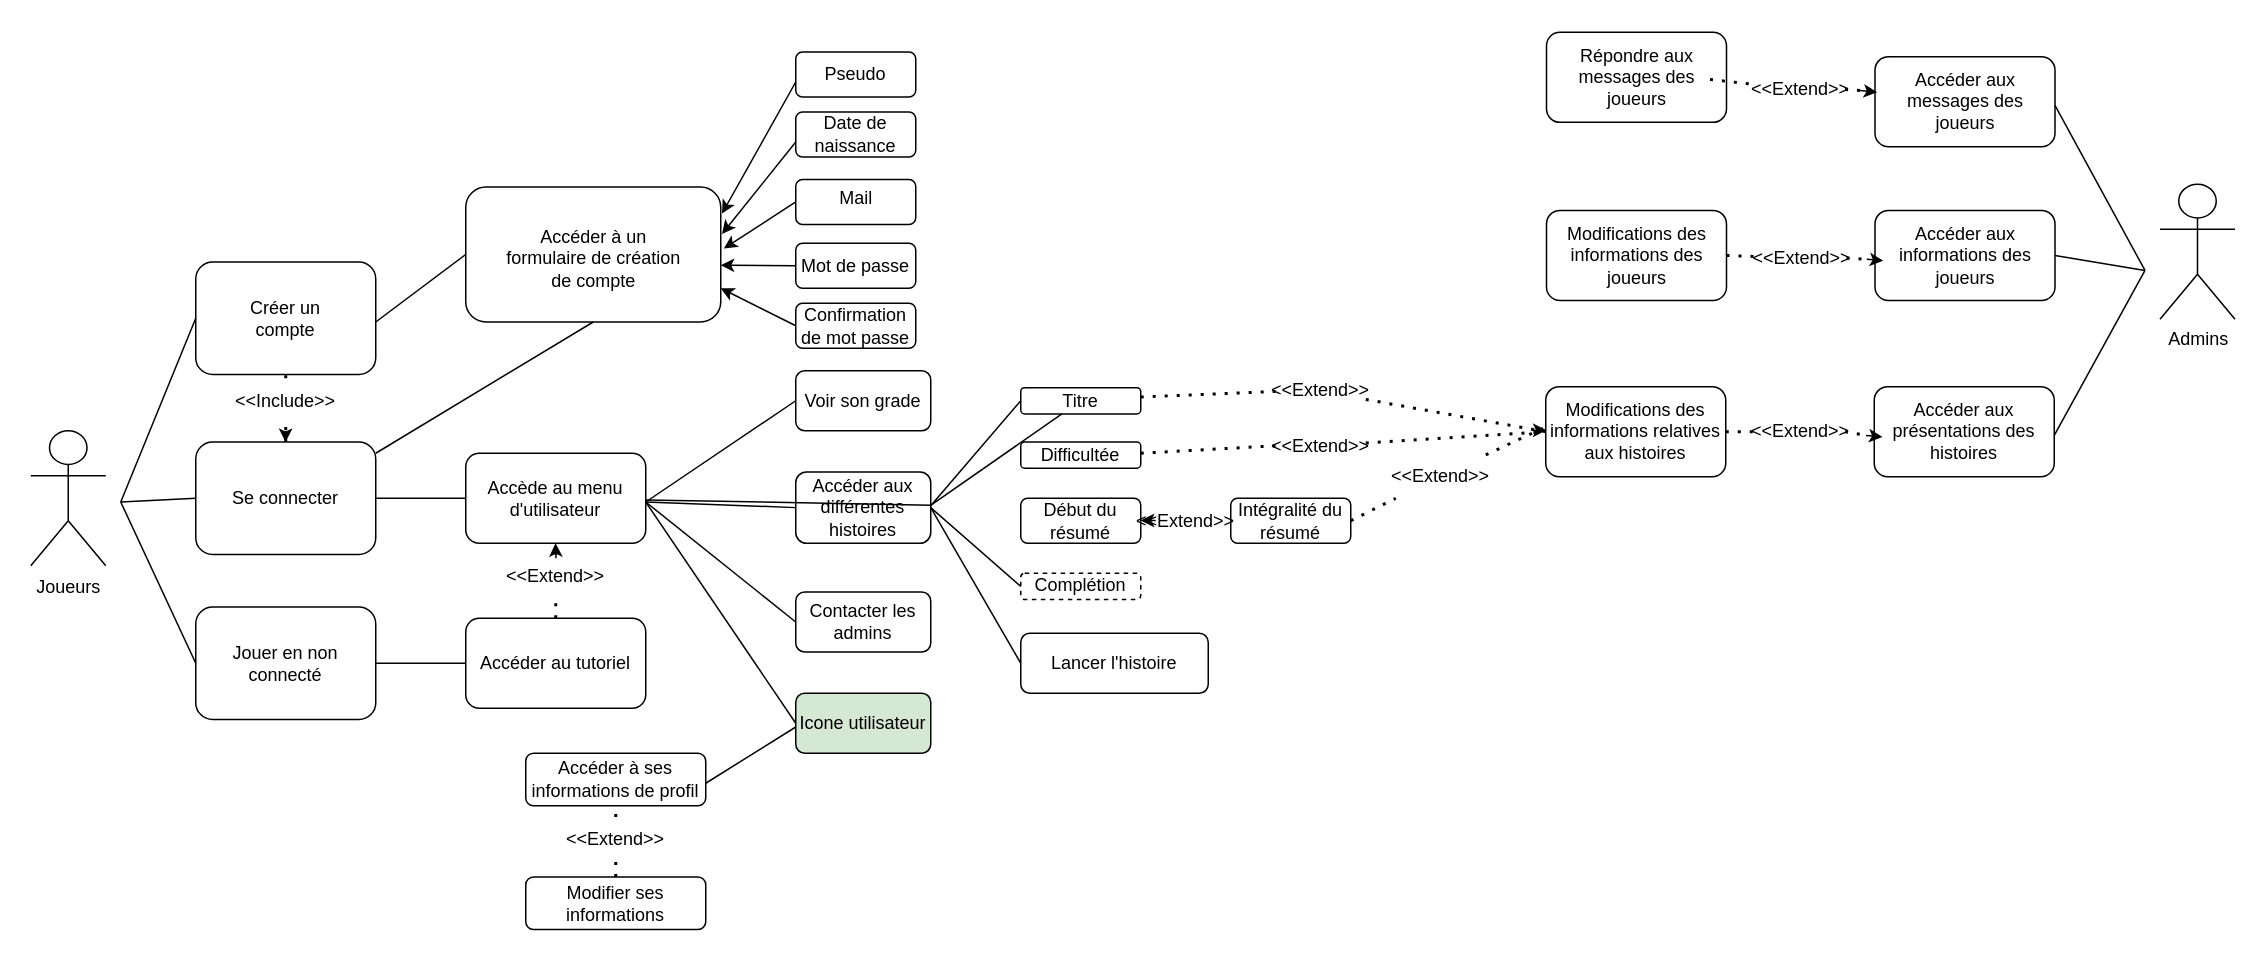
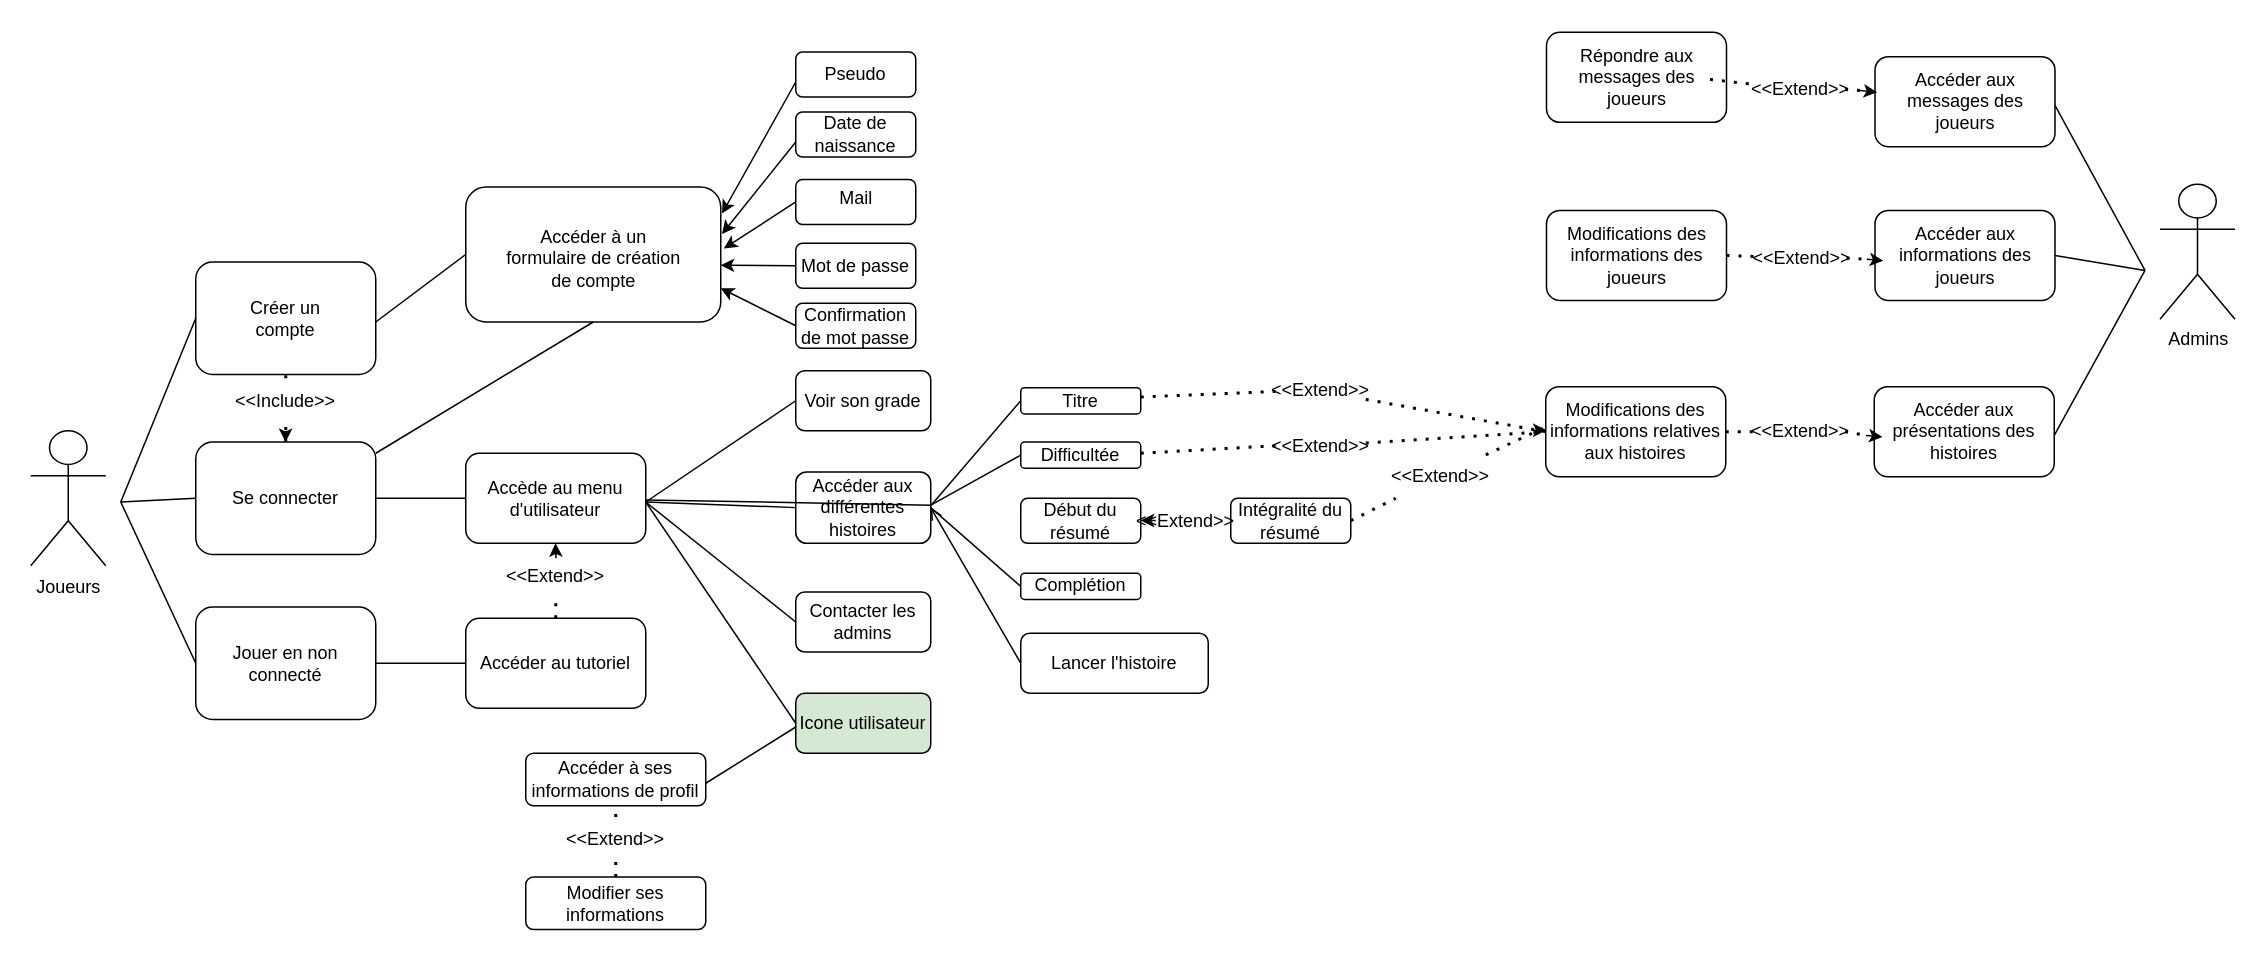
(998, 458) -> (978, 479)
(935, 515) -> (934, 514)
(1081, 586) -> (1081, 586)
